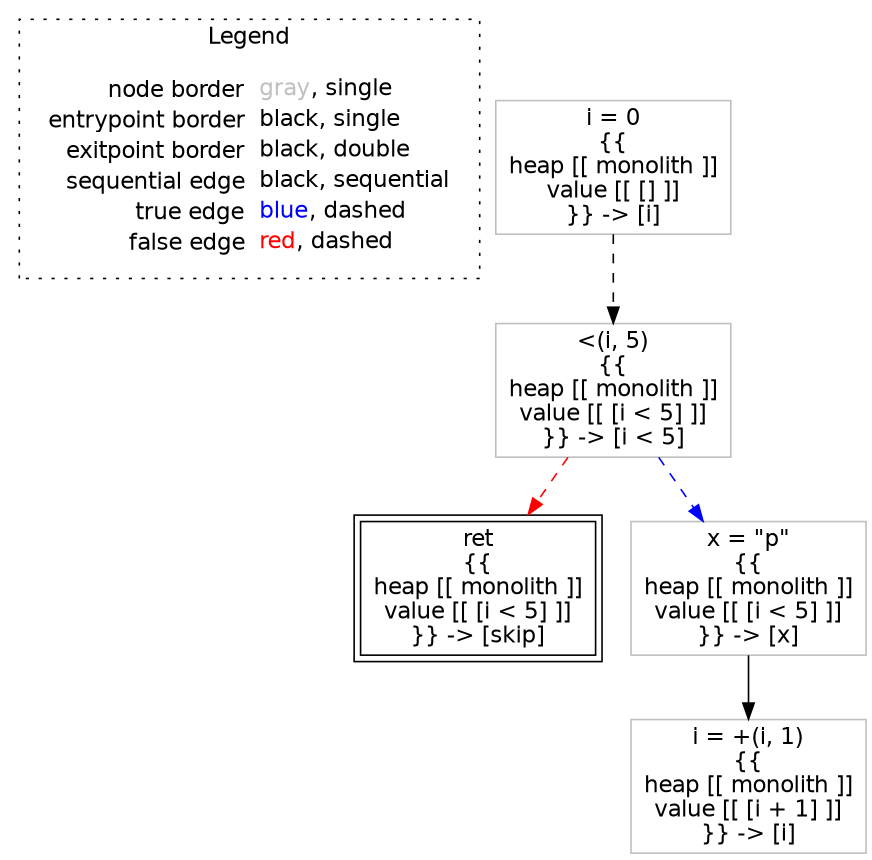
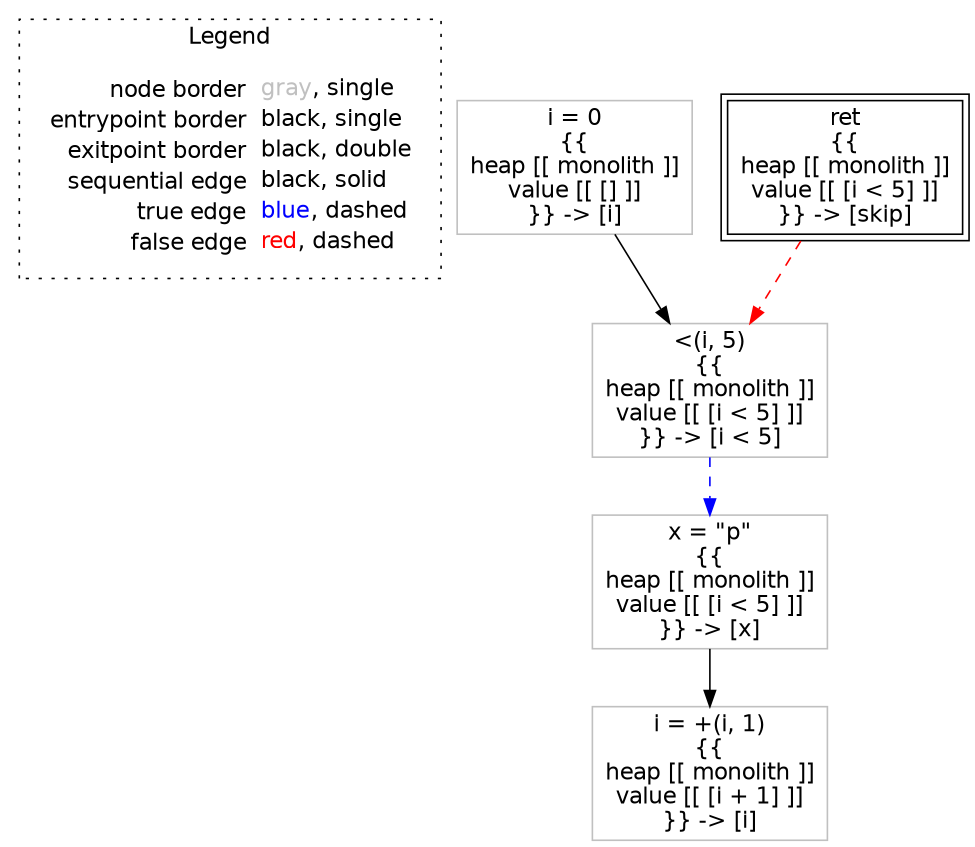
(385, 180) -> (354, 180)
(613, 271) -> (638, 272)
(553, 479) -> (780, 275)
